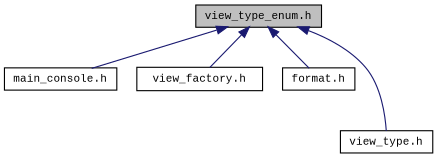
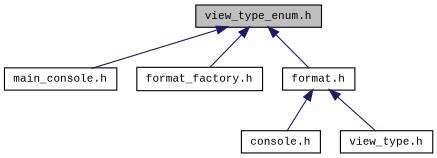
(365, 67) -> (357, 114)
(200, 79) -> (200, 79)
none -> (281, 142)
